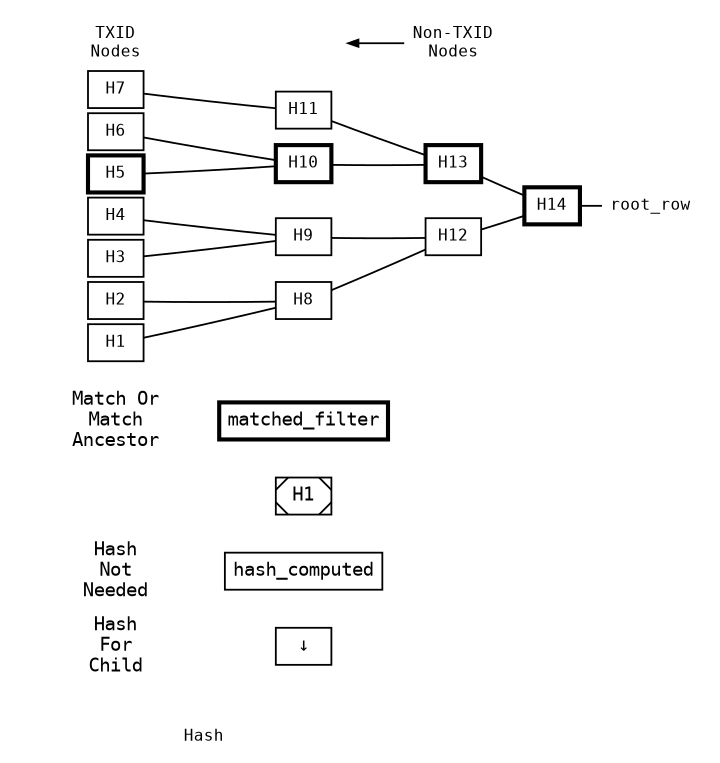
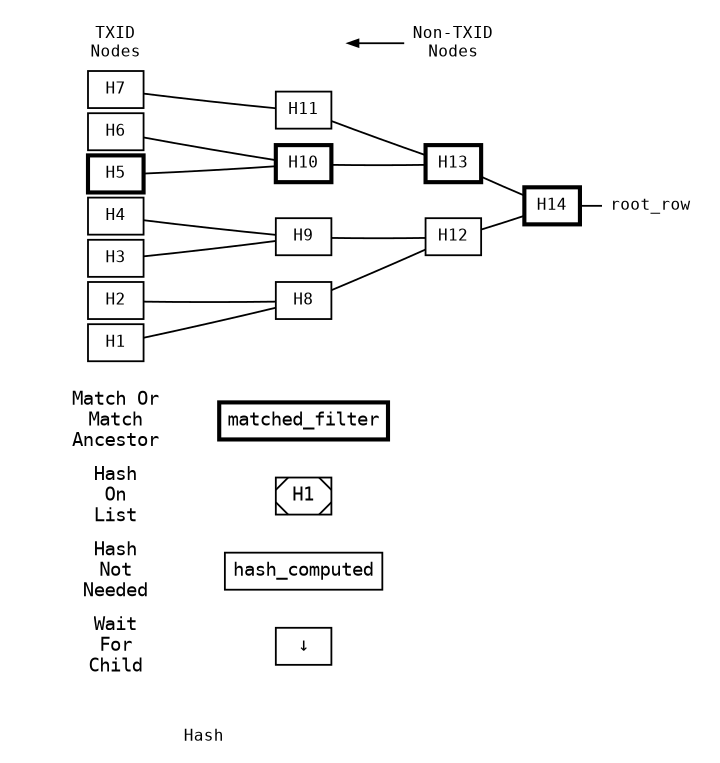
none -> (116, 496)
(116, 646) -> (116, 646)
